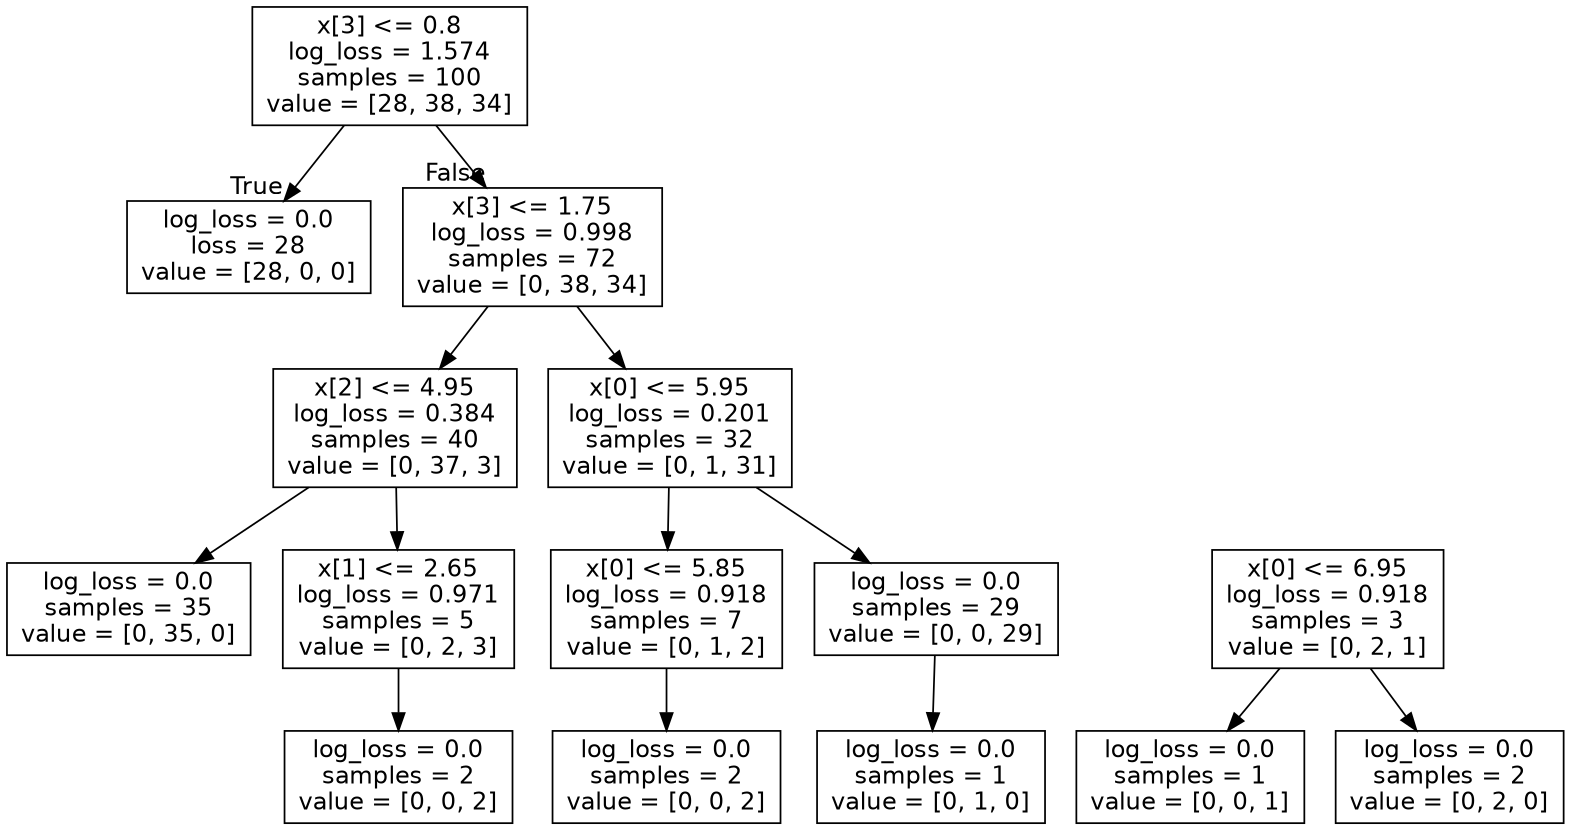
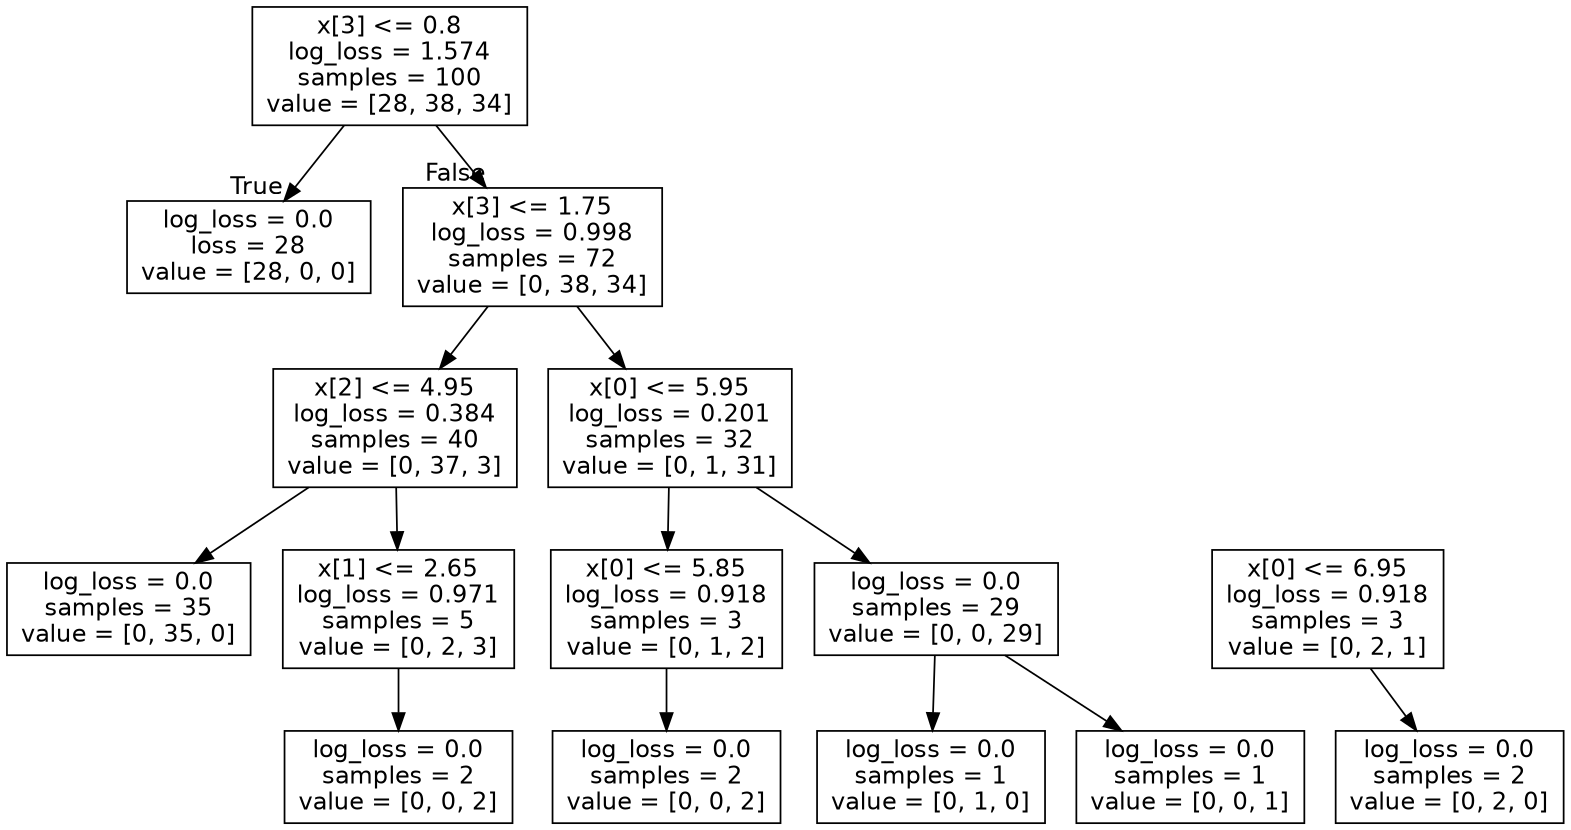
(667, 609) -> (667, 609)
(1259, 693) -> (1056, 688)
